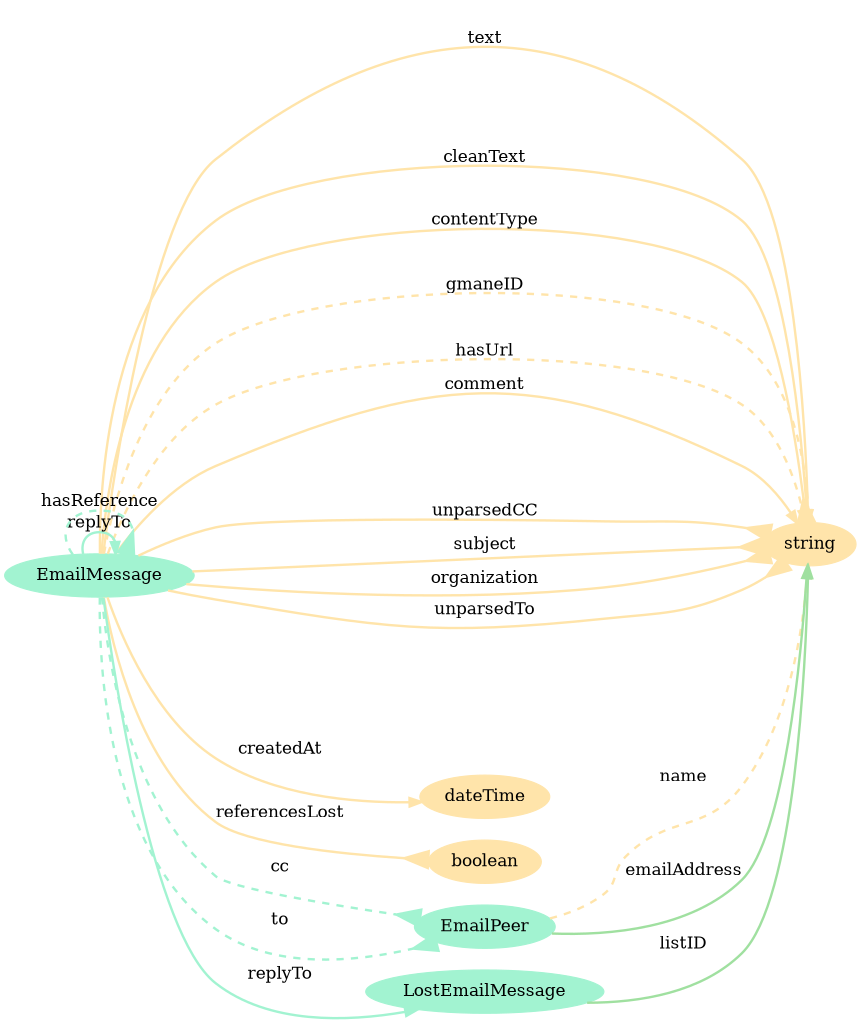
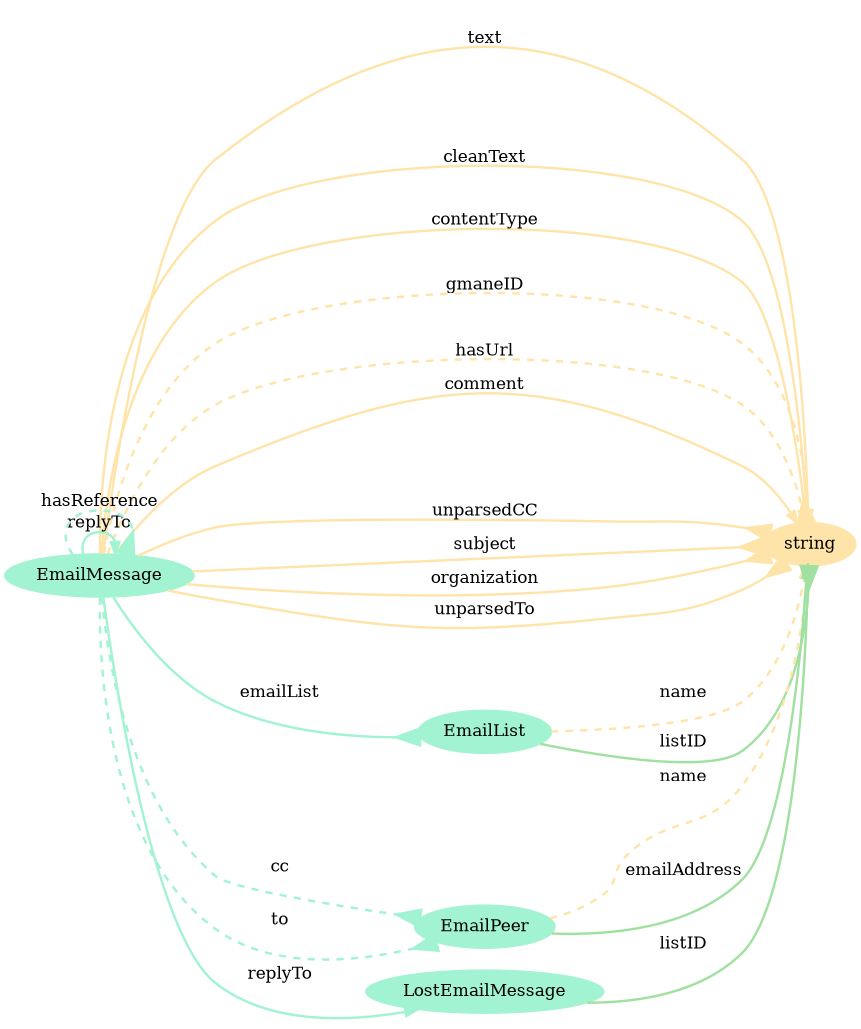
none -> (485, 732)
(485, 797) -> none
(485, 862) -> none
